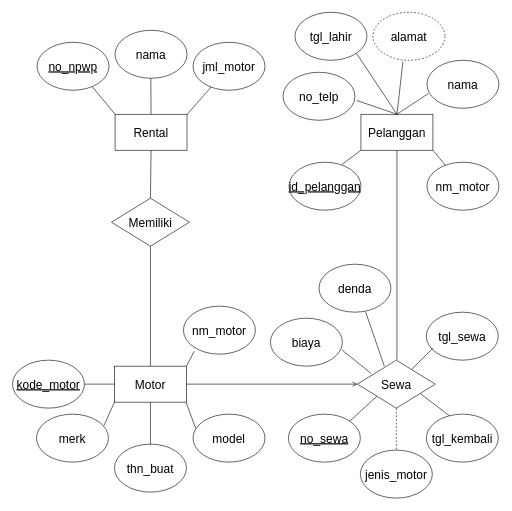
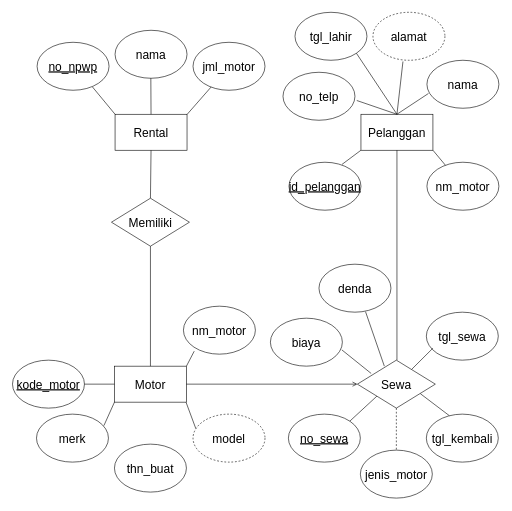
(150, 423) -> none
(229, 438) -> (229, 438)
